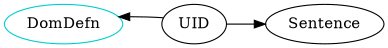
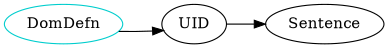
(147, 17) -> (136, 31)
